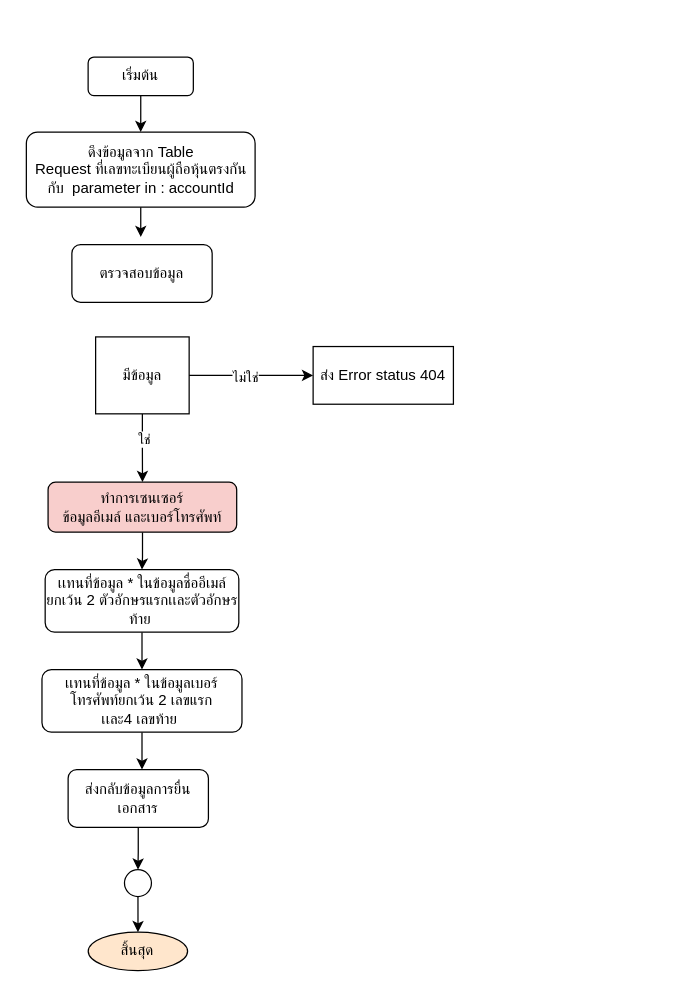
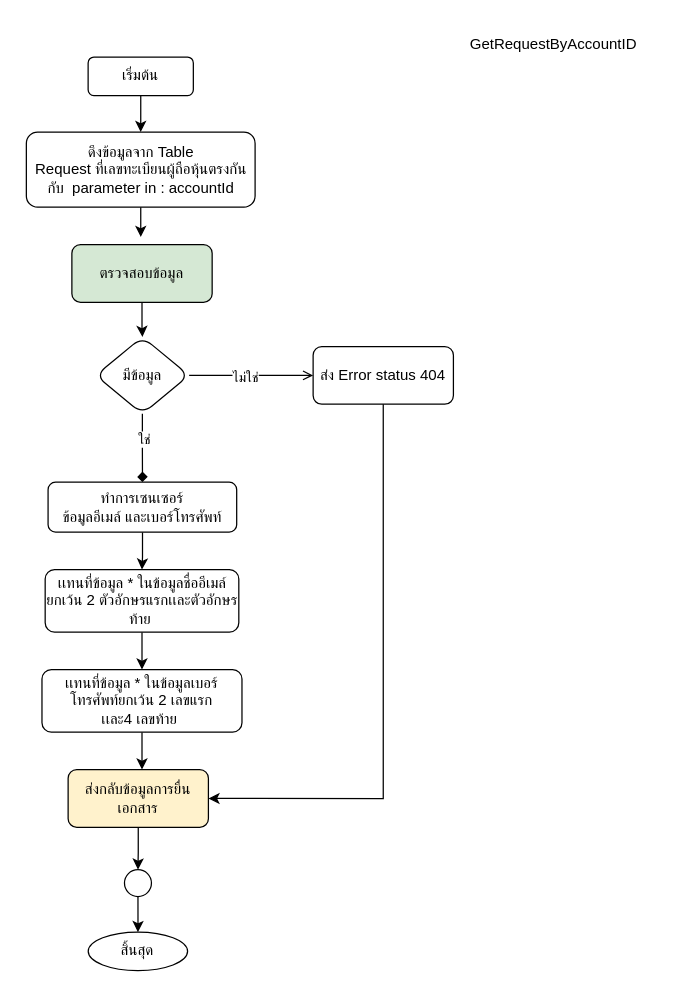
none -> (553, 44)
(142, 273) -> (142, 273)
none -> (142, 315)
(142, 375) -> (142, 375)
(303, 375) -> (305, 375)
(383, 375) -> (383, 375)
(142, 472) -> (142, 471)
(142, 507) -> (142, 507)
none -> (383, 684)
(138, 798) -> (138, 798)
(138, 951) -> (138, 951)
